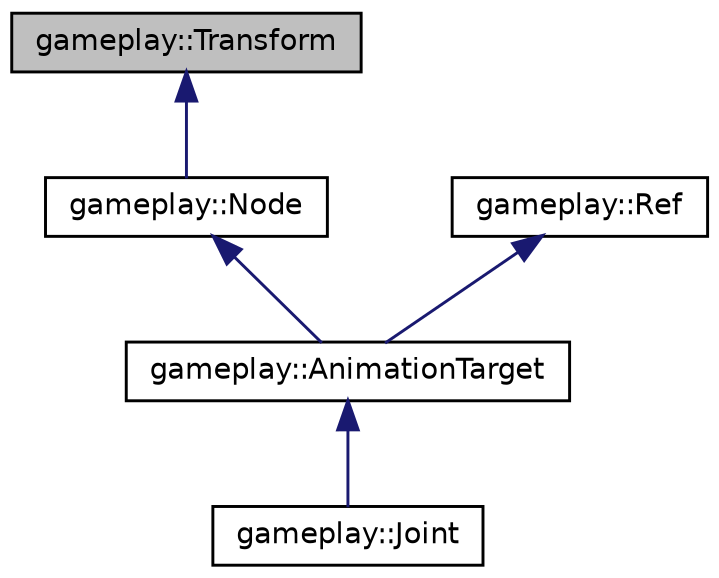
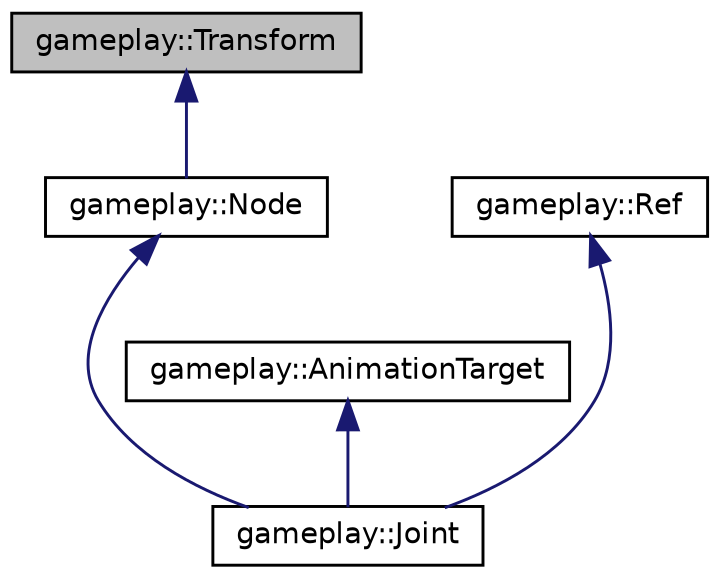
(452, 298) -> (581, 420)
(278, 300) -> (107, 413)
